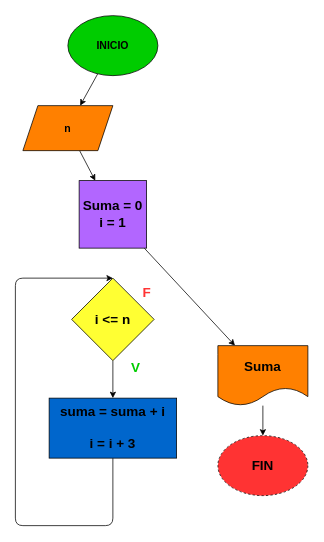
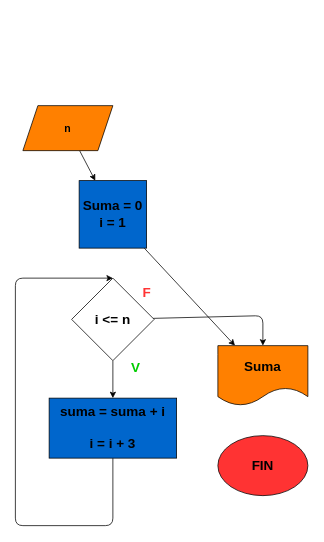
(113, 45) -> none
(90, 87) -> none
(113, 214) -> (113, 214)
none -> (187, 317)
(113, 319) -> (113, 319)
(263, 429) -> none
(263, 465) -> (263, 465)
